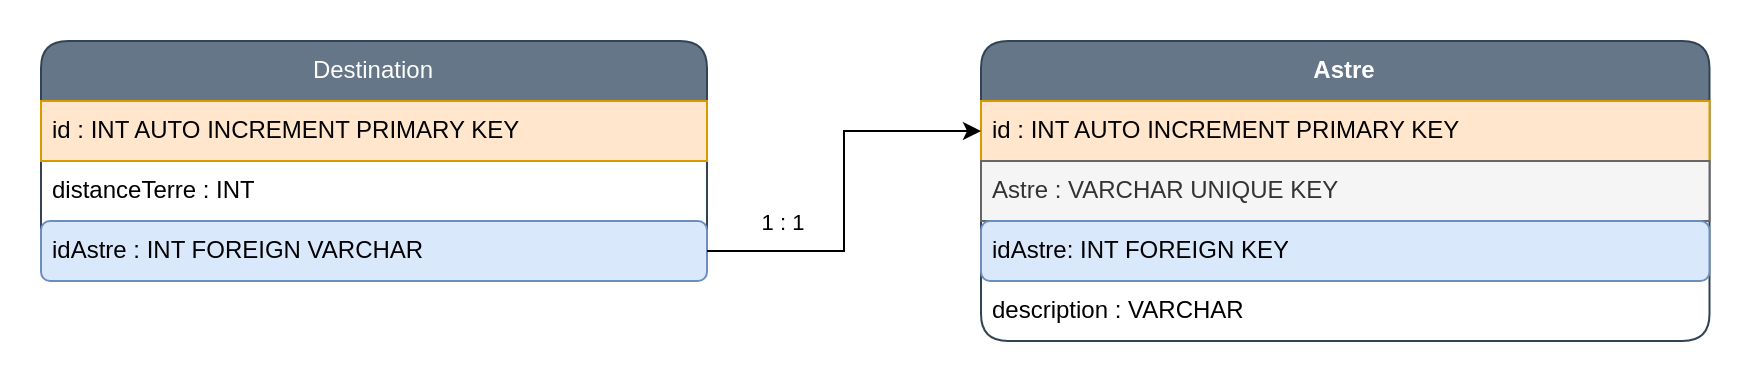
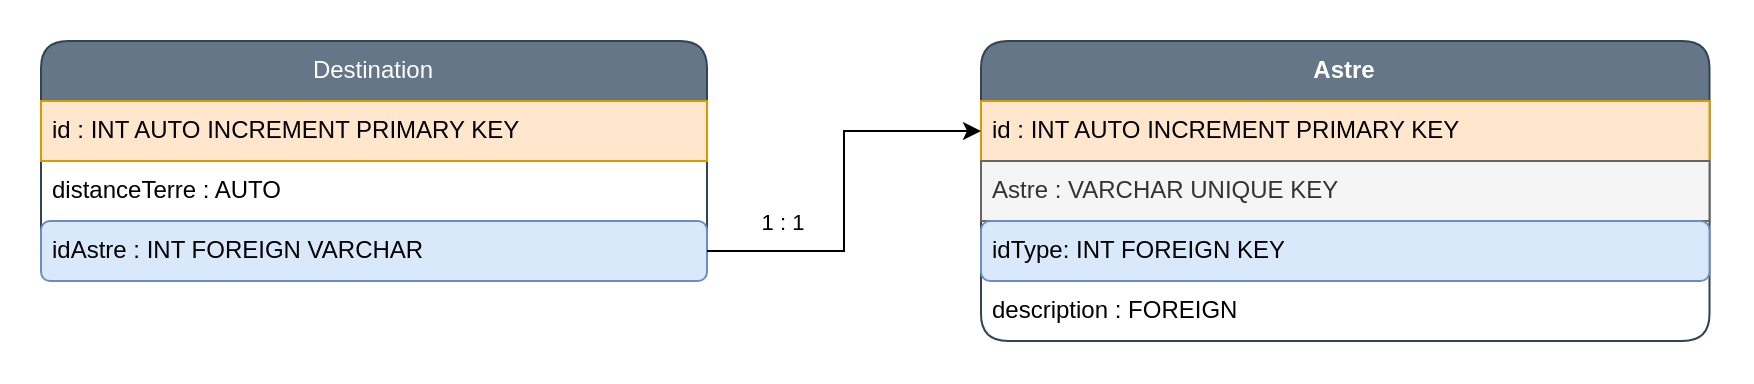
(168, 191) -> (175, 191)
(1139, 251) -> (1132, 251)
(1119, 311) -> (1119, 311)
